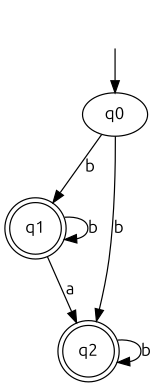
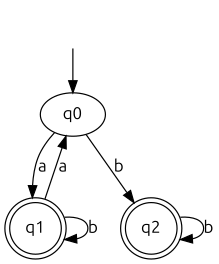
(90, 167) -> (43, 167)
(60, 284) -> (54, 173)
